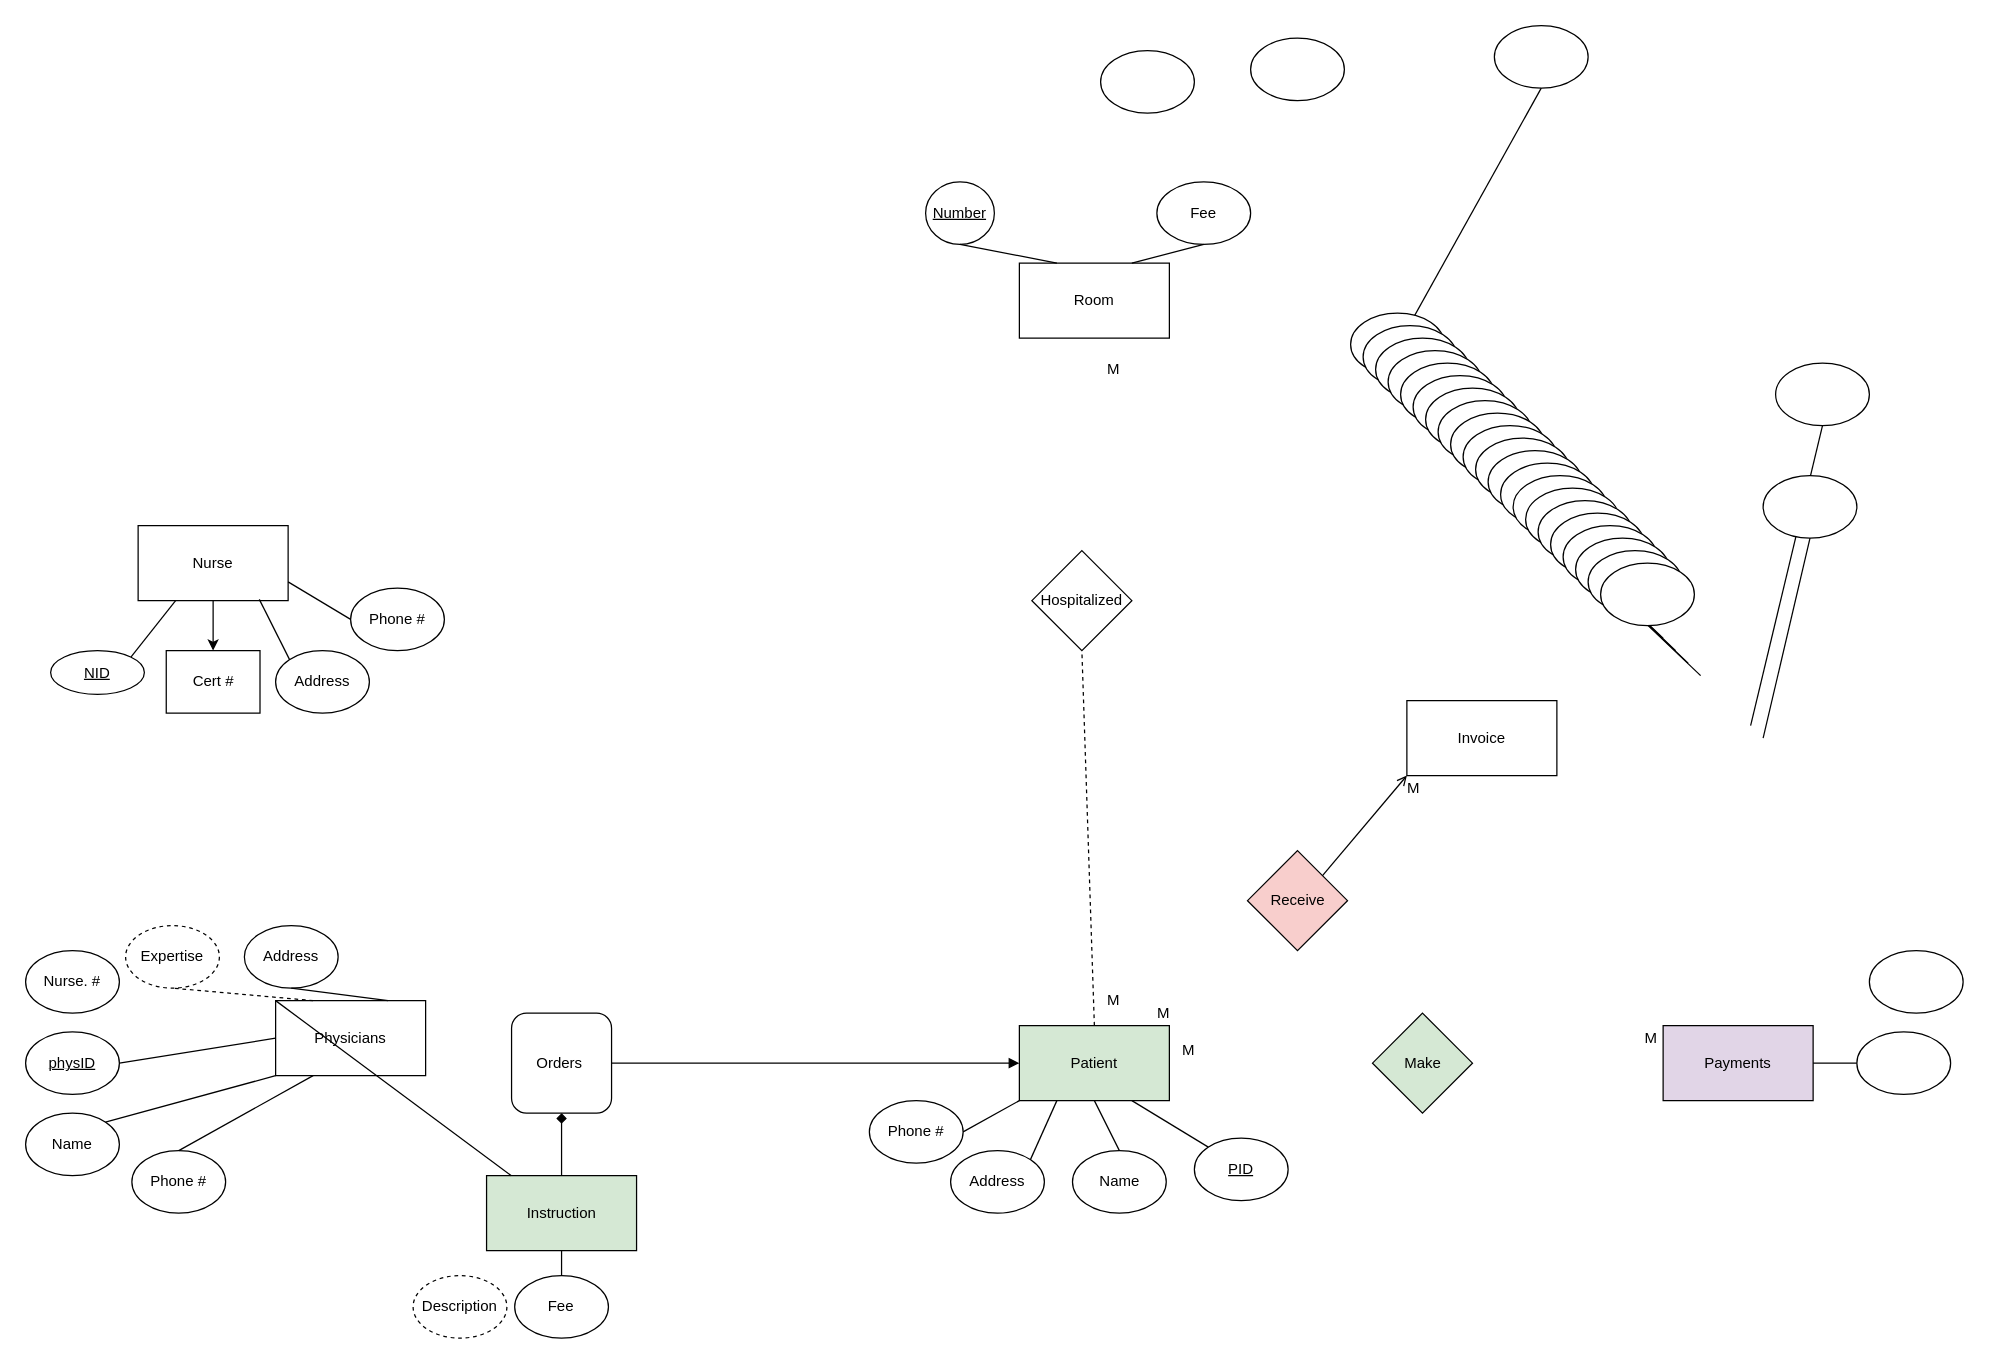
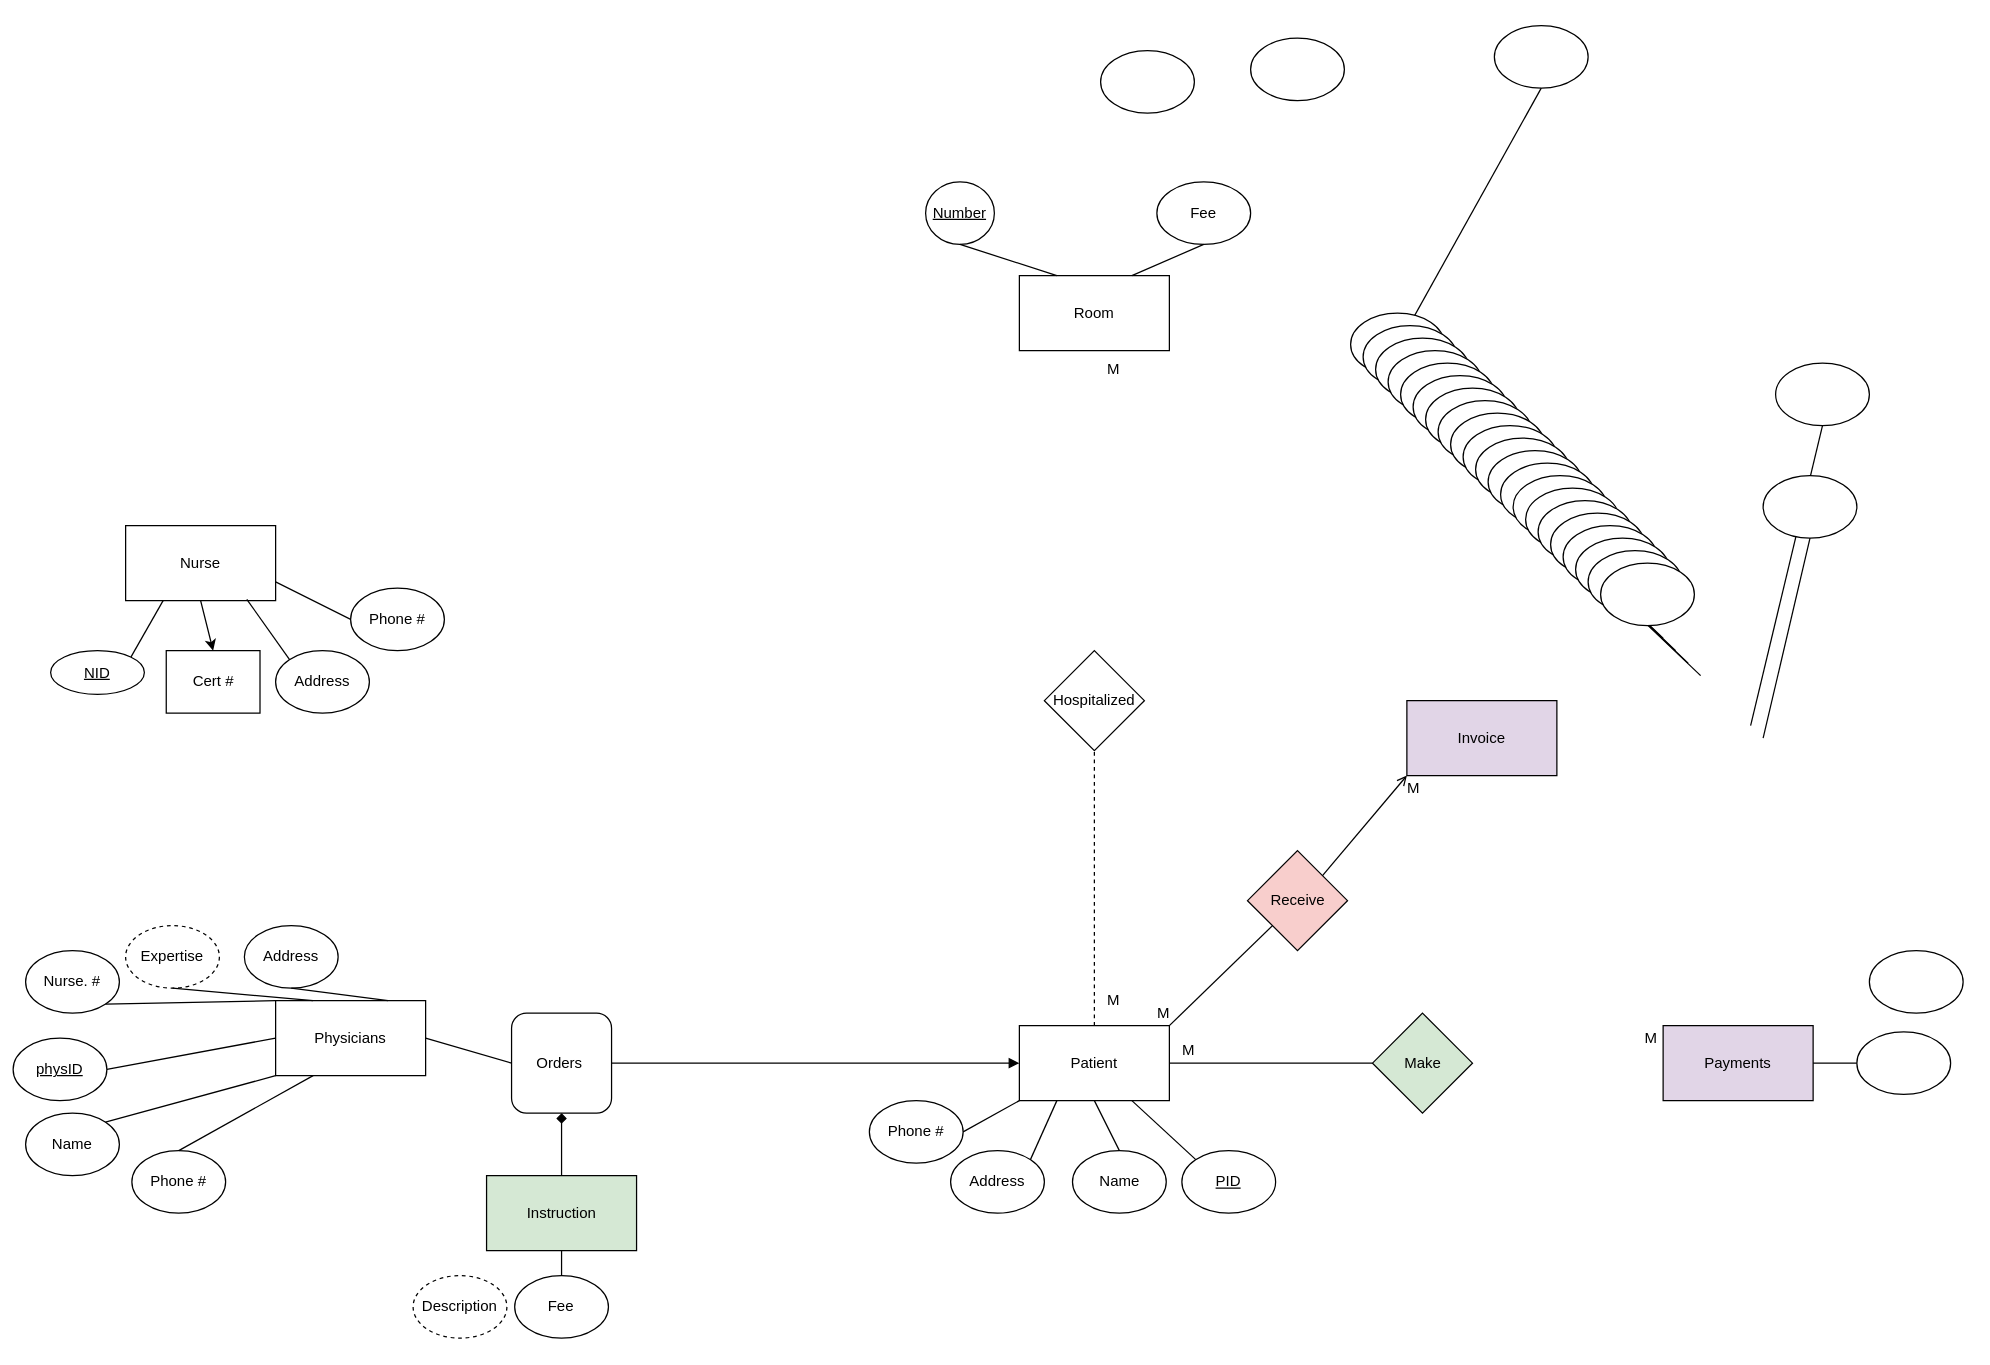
(1094, 301) -> (1094, 313)
(213, 563) -> (201, 563)
(1082, 601) -> (1094, 701)
(1482, 738) -> (1482, 738)
none -> (1221, 976)
(241, 994) -> (241, 994)
none -> (469, 1051)
(73, 1063) -> (60, 1069)
(1094, 1063) -> (1094, 1063)
none -> (1270, 1063)
(393, 1088) -> (191, 1002)
(1241, 1169) -> (1229, 1182)
